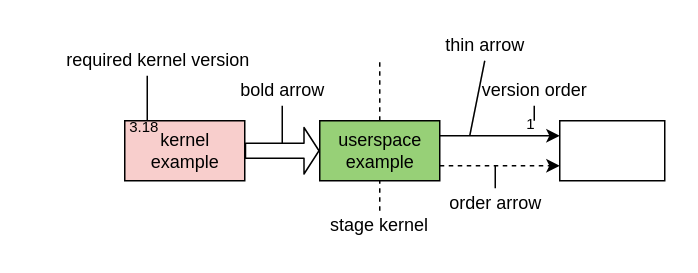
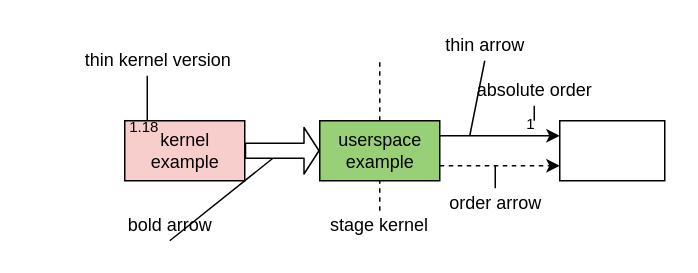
(158, 61) -> (158, 61)
(282, 91) -> (170, 226)
(535, 91) -> (535, 91)
(145, 127) -> (145, 127)
